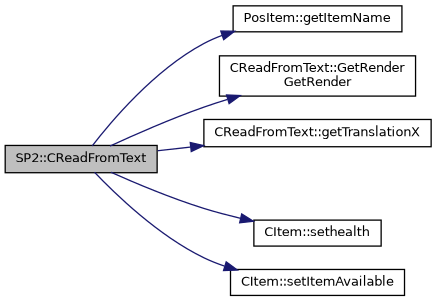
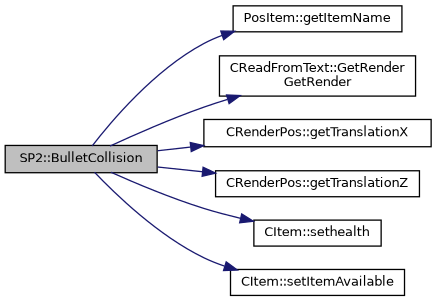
(318, 133) -> (318, 133)
(81, 159) -> (81, 159)
none -> (318, 184)
